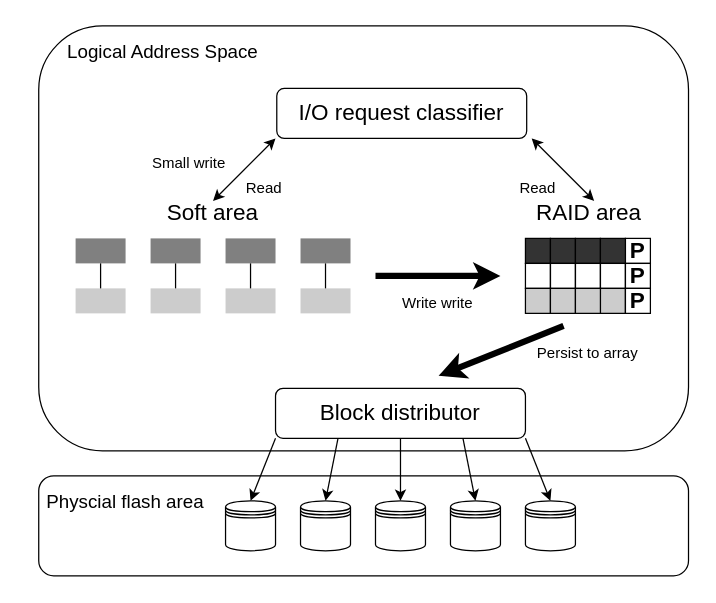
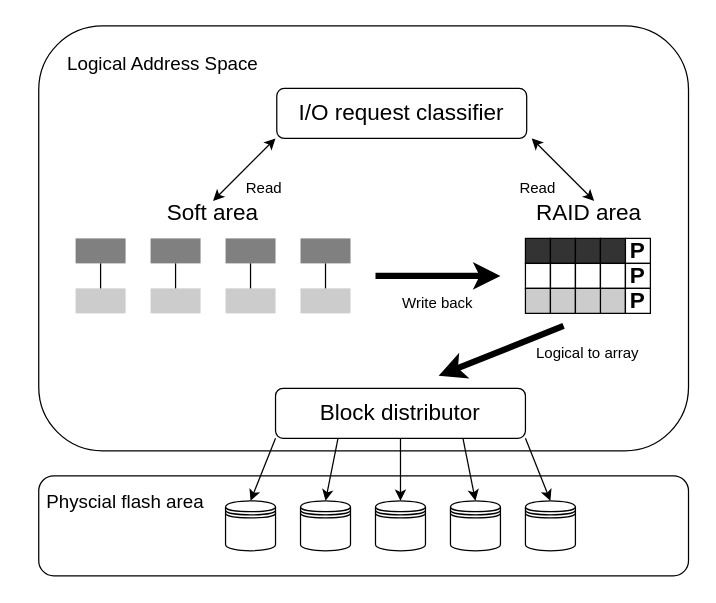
(163, 51) -> (163, 63)
(189, 163) -> none
(438, 301) -> (438, 301)
(588, 351) -> (588, 351)
